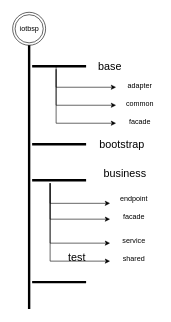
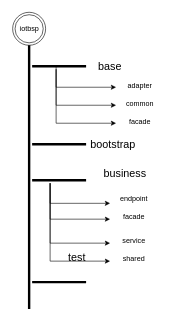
(122, 144) -> (113, 144)
